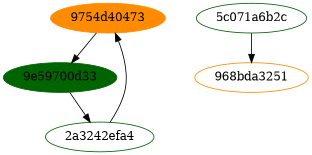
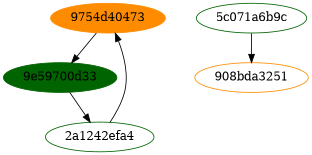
(252, 18) -> (252, 18)
(252, 78) -> (252, 78)
(100, 137) -> (100, 137)
